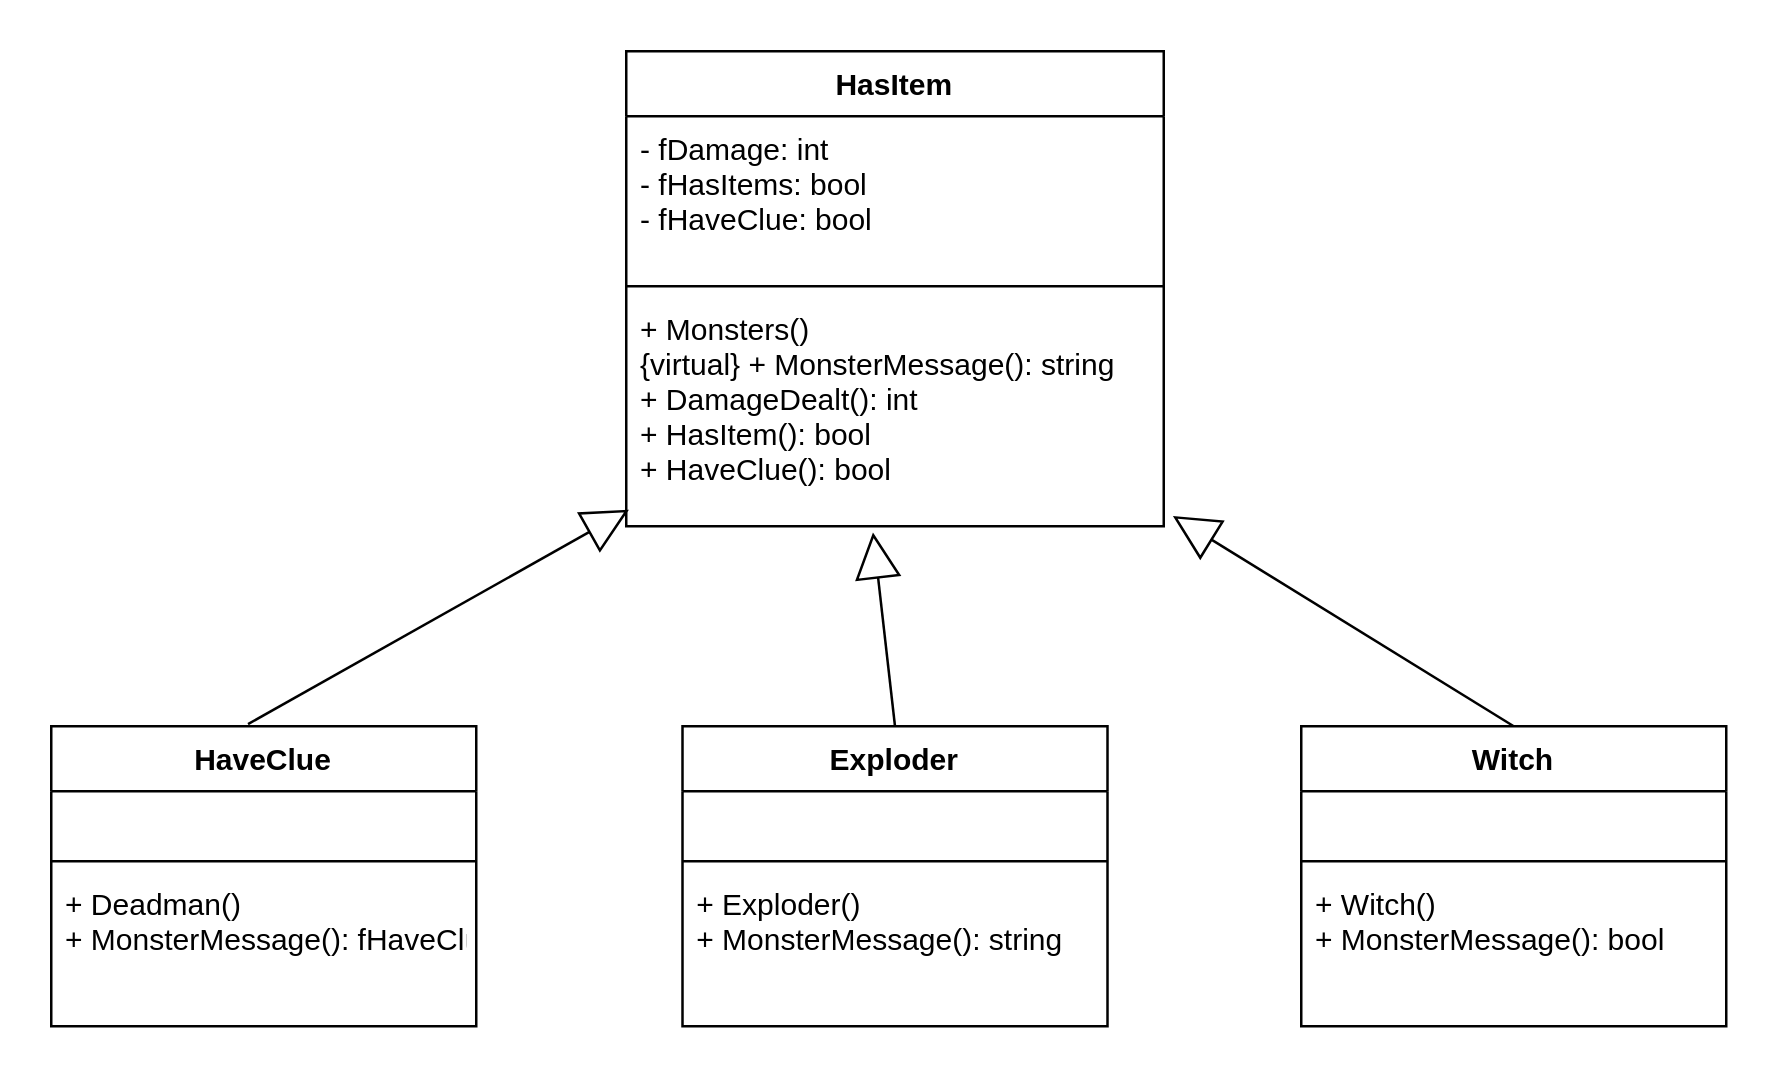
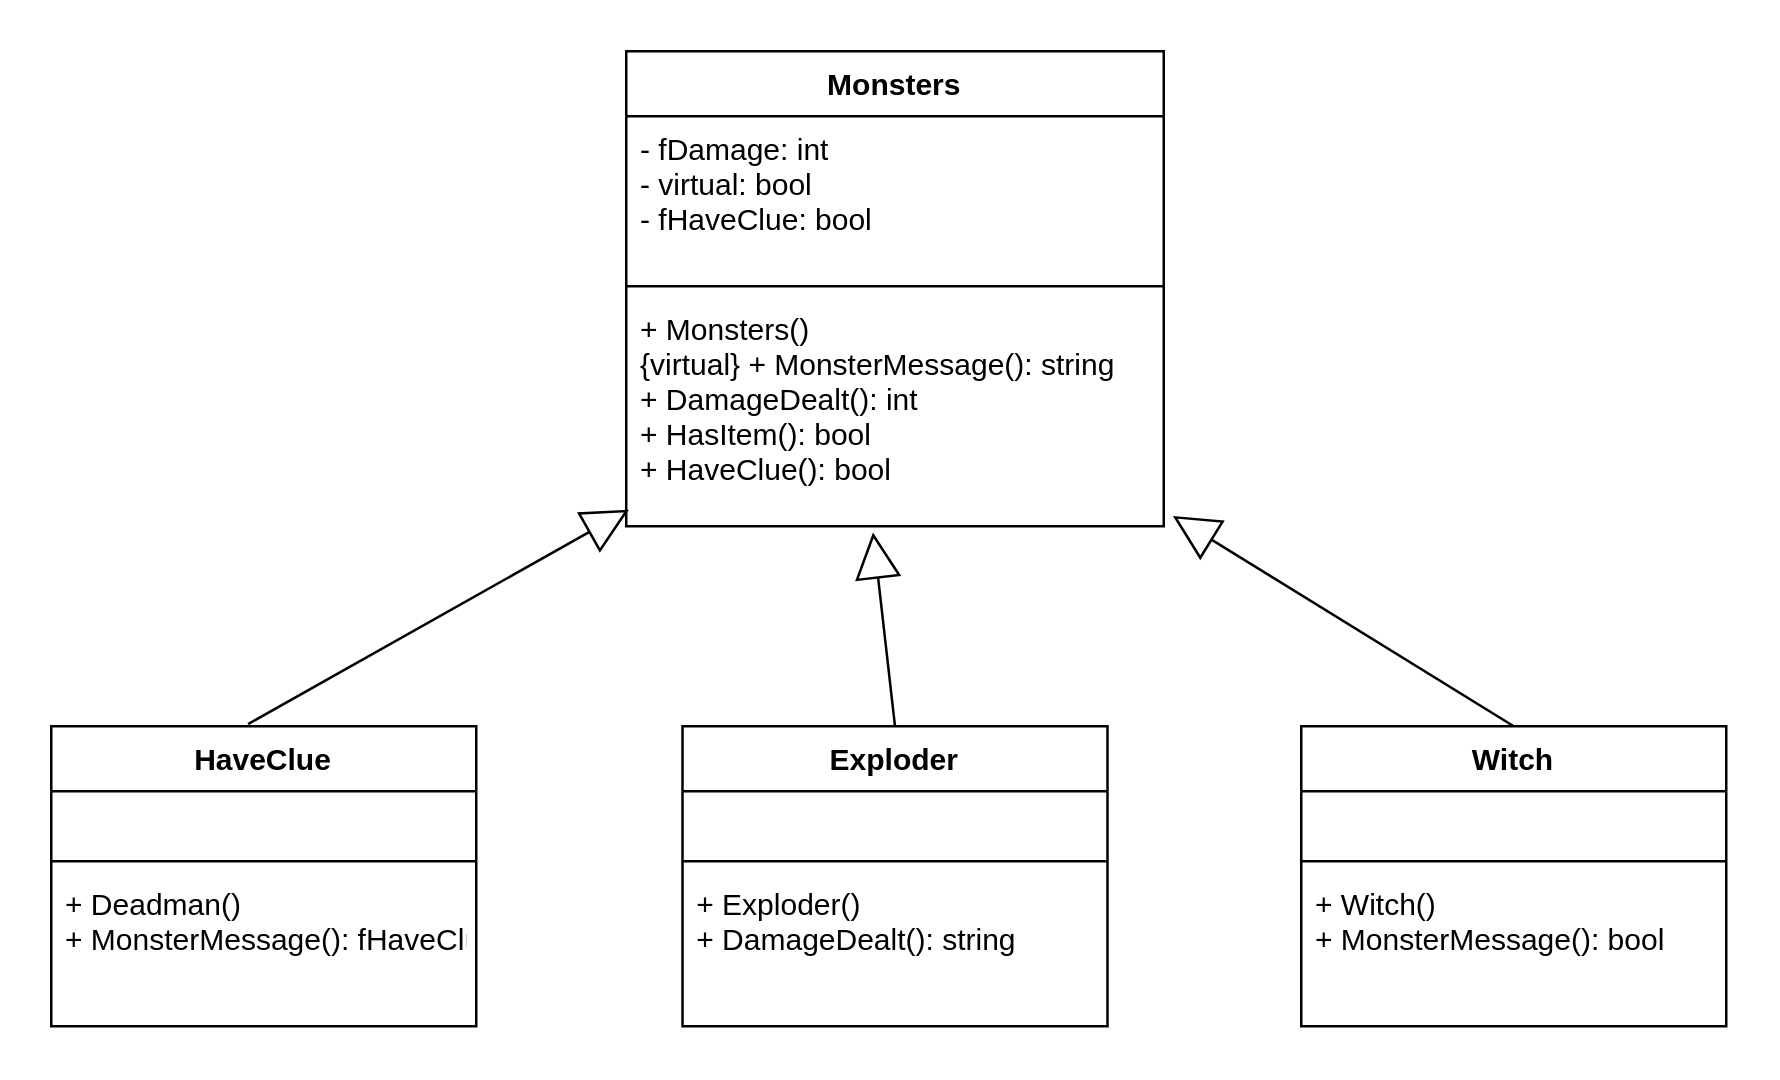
(894, 85) -> (894, 85)
(742, 150) -> (742, 150)
(789, 905) -> (789, 905)
